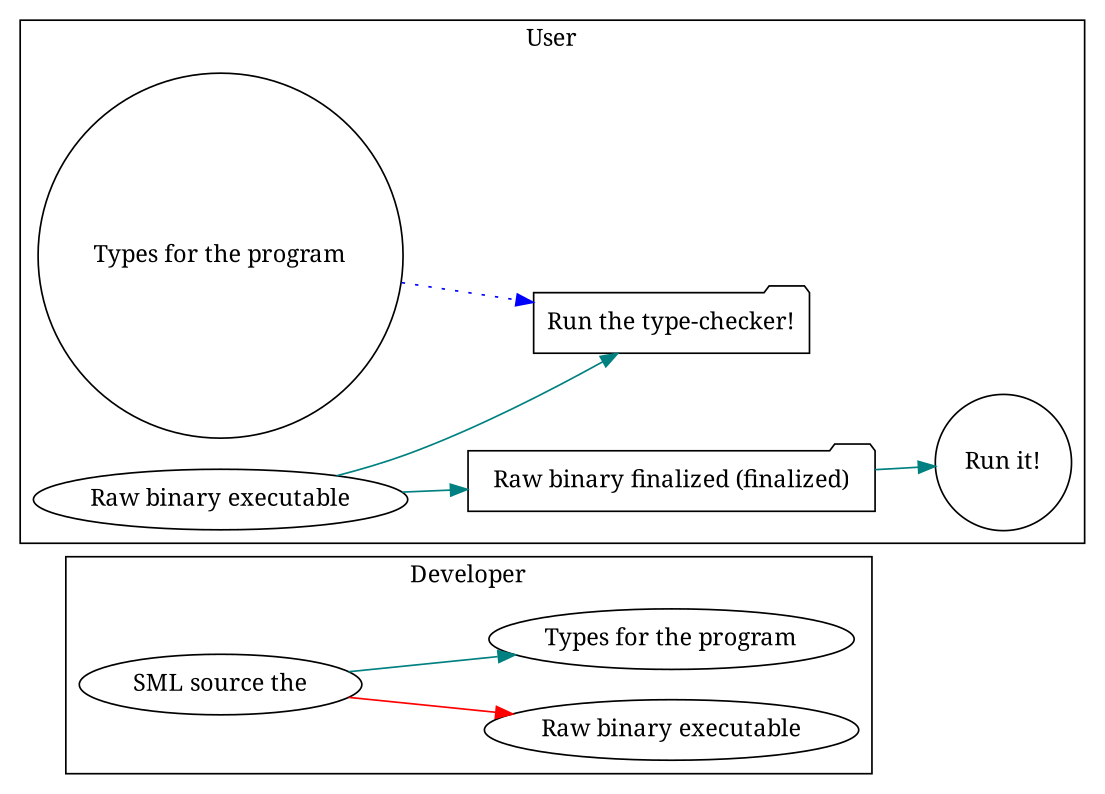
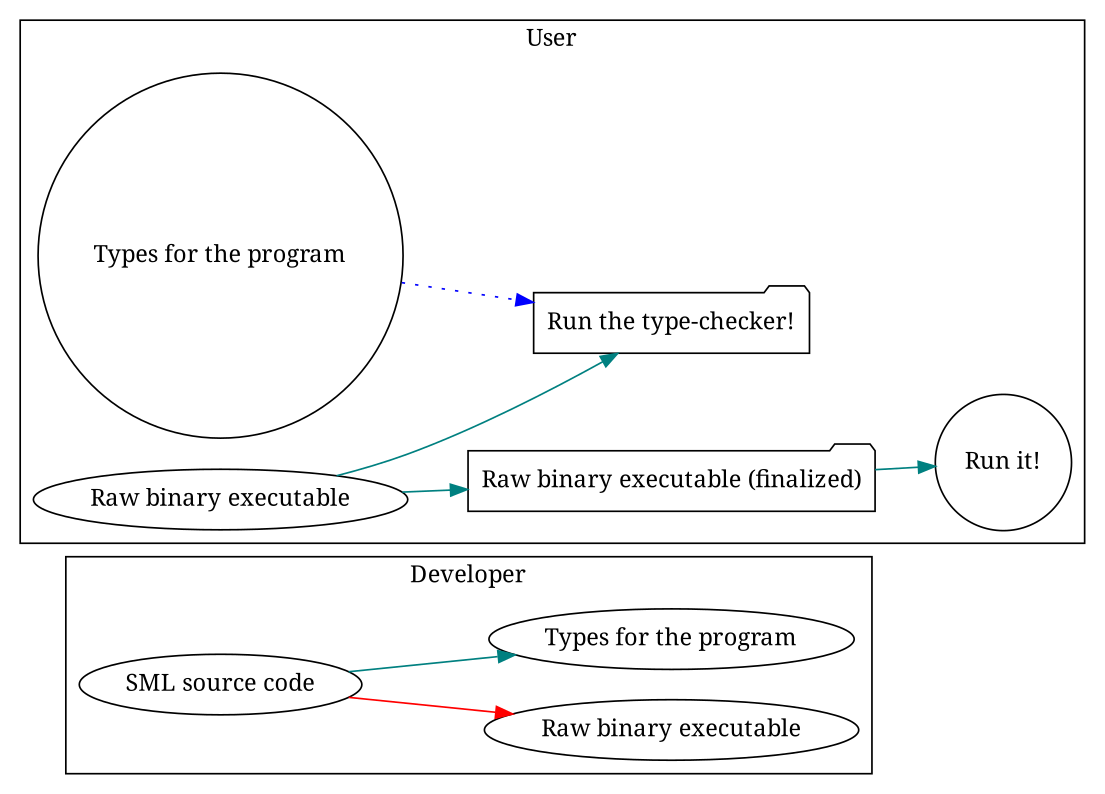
(672, 481) -> (672, 481)
(221, 685) -> (221, 685)
